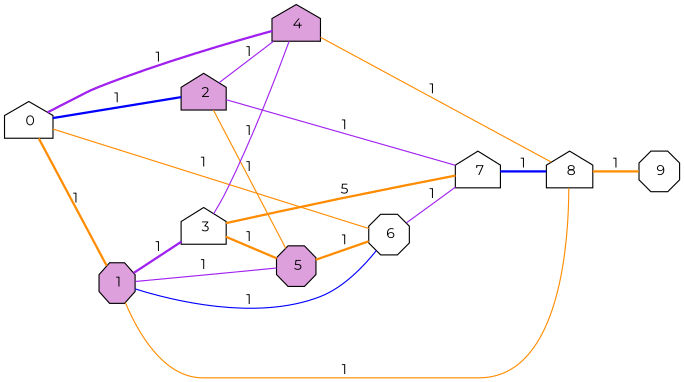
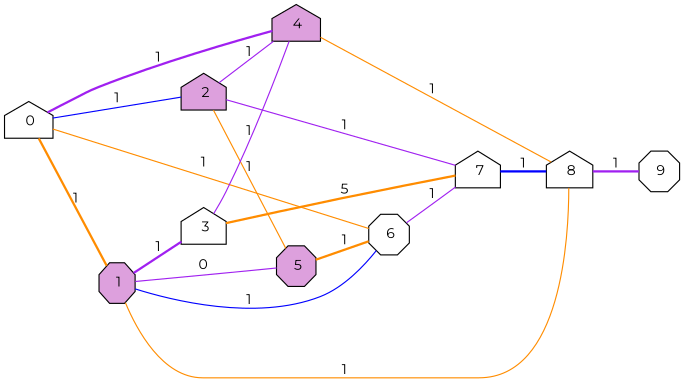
(117, 108) -> (117, 108)
(616, 171) -> (616, 171)
(251, 248) -> none
(204, 266) -> (204, 266)
